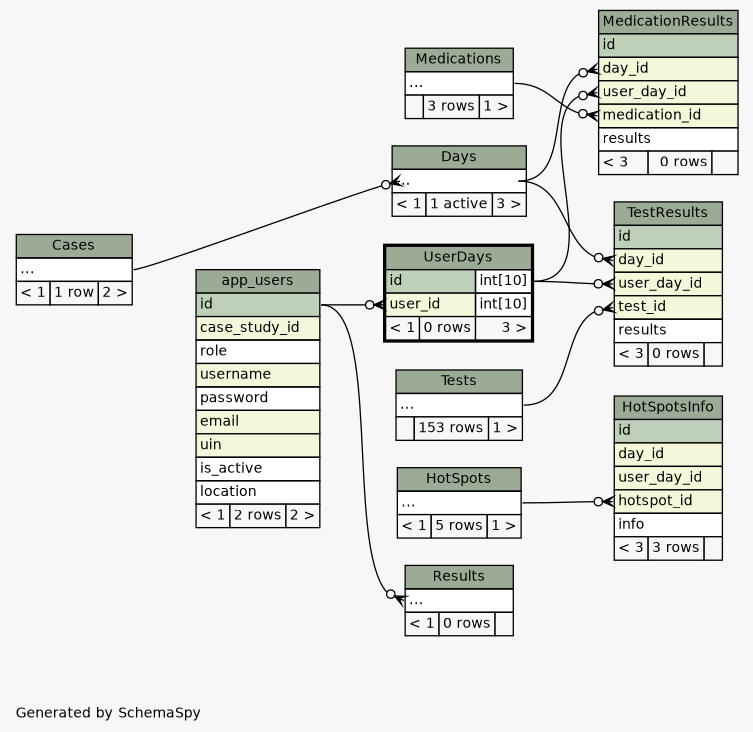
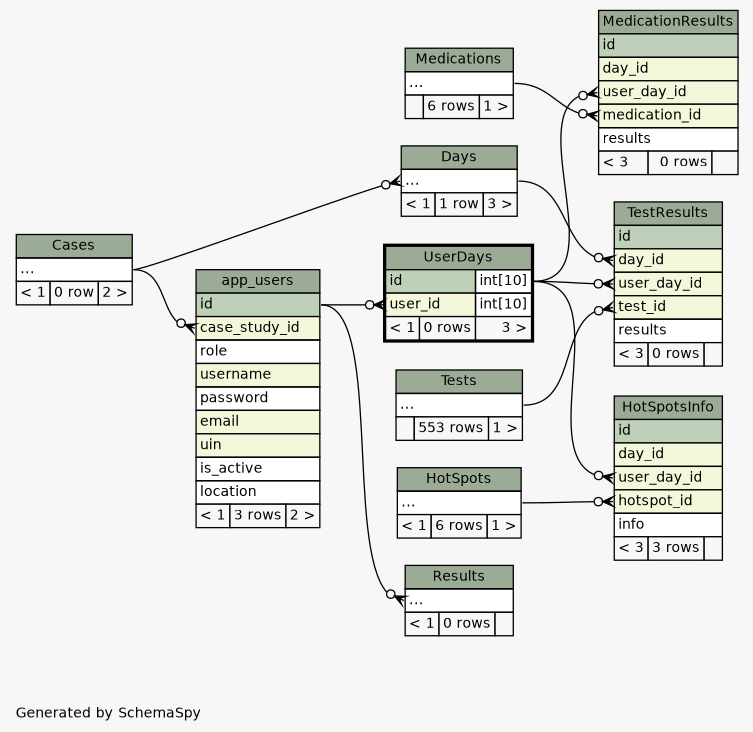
(451, 106) -> (451, 106)
(553, 147) -> none
(459, 204) -> (459, 204)
none -> (160, 290)
(74, 292) -> (74, 292)
none -> (574, 370)
(451, 428) -> (451, 428)
(258, 515) -> (258, 515)
(459, 526) -> (459, 526)
